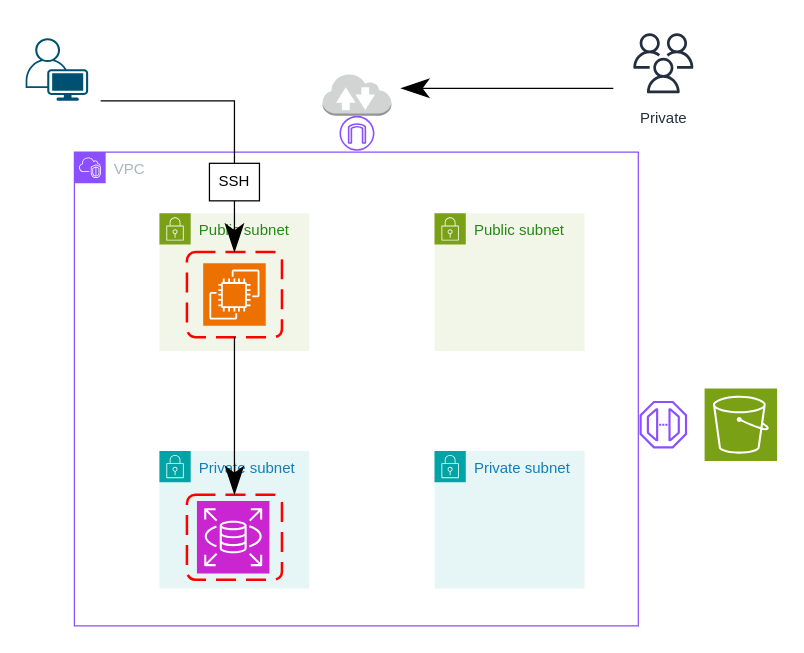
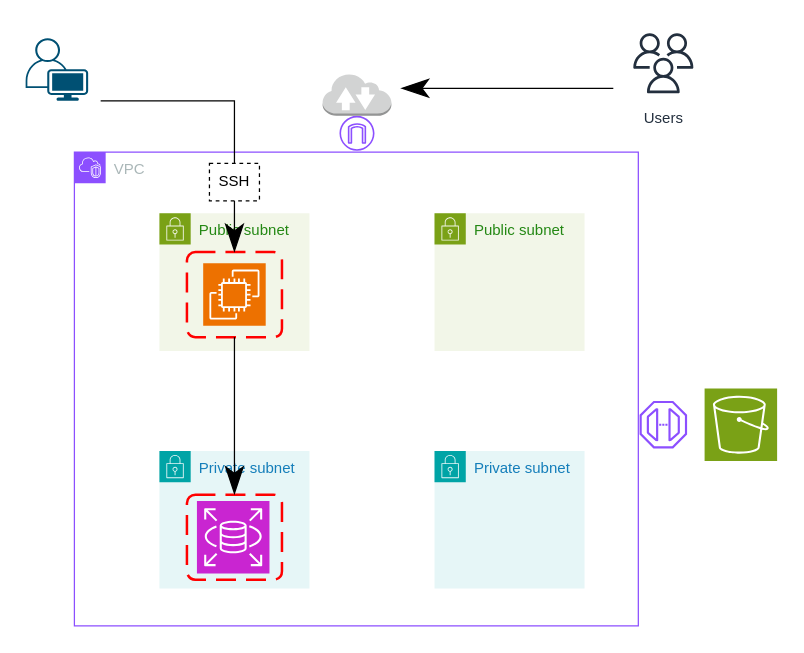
(664, 118) -> (664, 118)
(234, 182) -> (234, 182)
